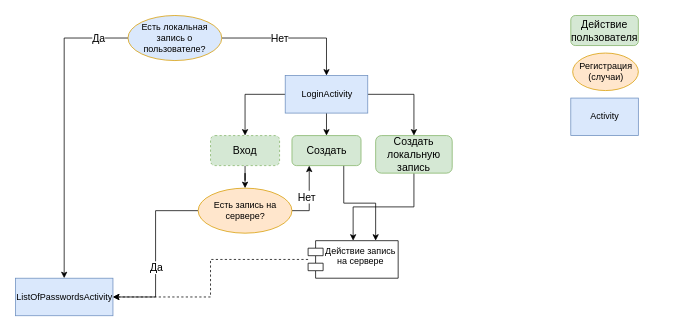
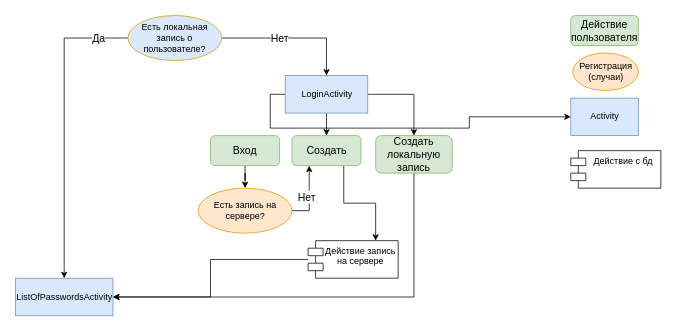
(258, 94) -> (510, 117)
(245, 150) -> (245, 150)
none -> (615, 169)
(353, 207) -> (358, 297)
(155, 230) -> none
(242, 259) -> (242, 259)
